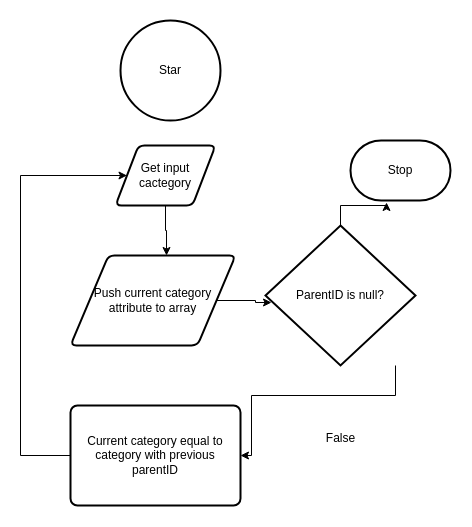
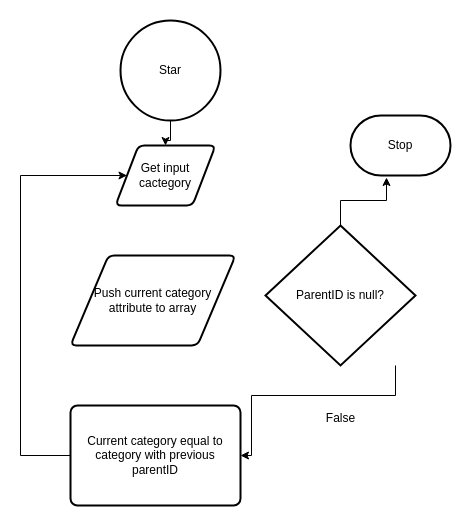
none -> (171, 134)
(401, 171) -> (401, 146)
(166, 228) -> none
(241, 301) -> none
(341, 439) -> (341, 419)
